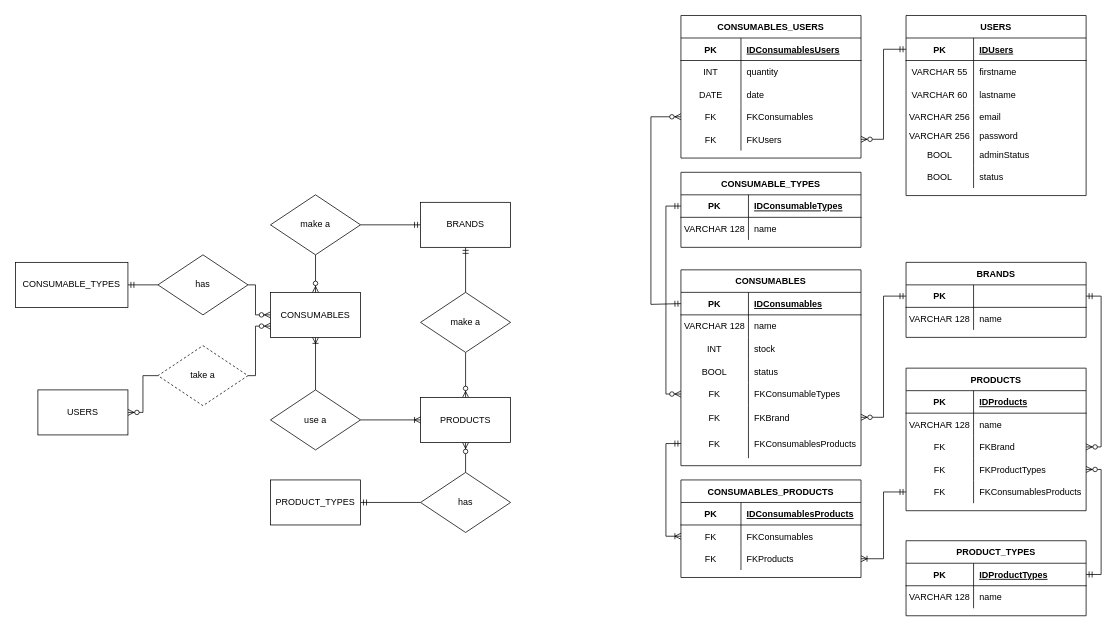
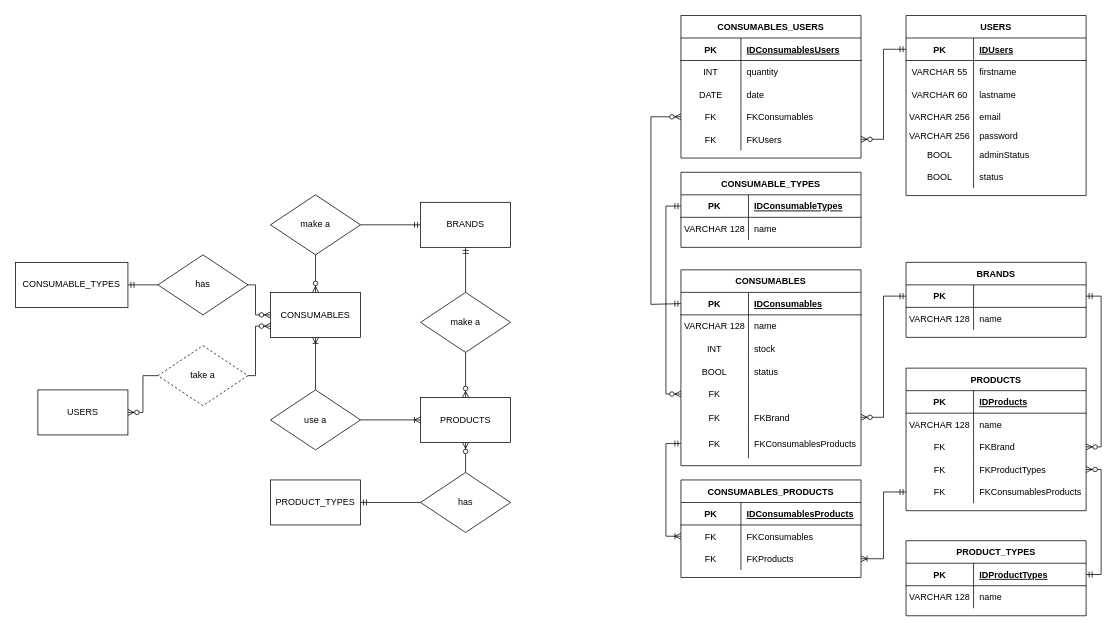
(804, 394) -> none
